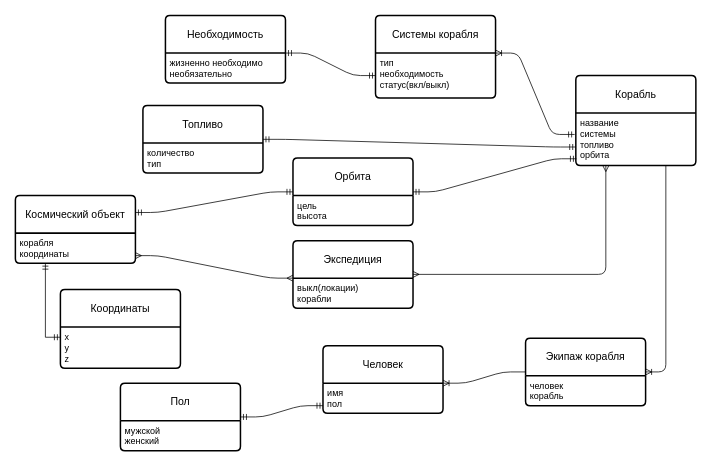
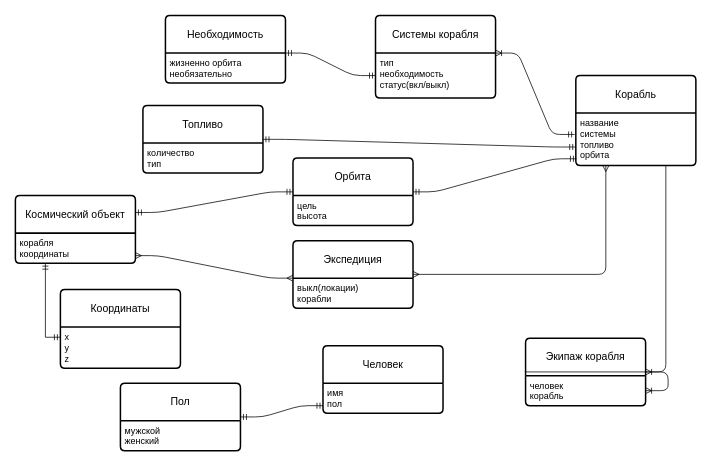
(217, 69) -> (207, 69)
(477, 379) -> (667, 388)
